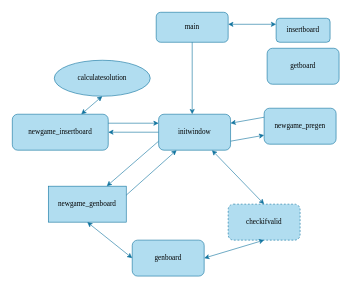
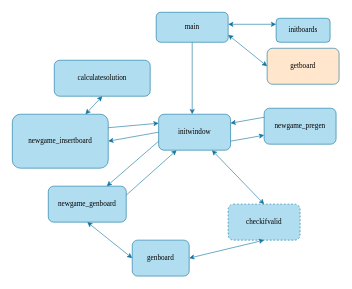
(303, 30) -> (303, 30)
none -> (248, 51)
(303, 66) -> (303, 66)
(102, 78) -> (102, 78)
(60, 132) -> (60, 141)
(87, 204) -> (87, 204)
(168, 258) -> (161, 258)
